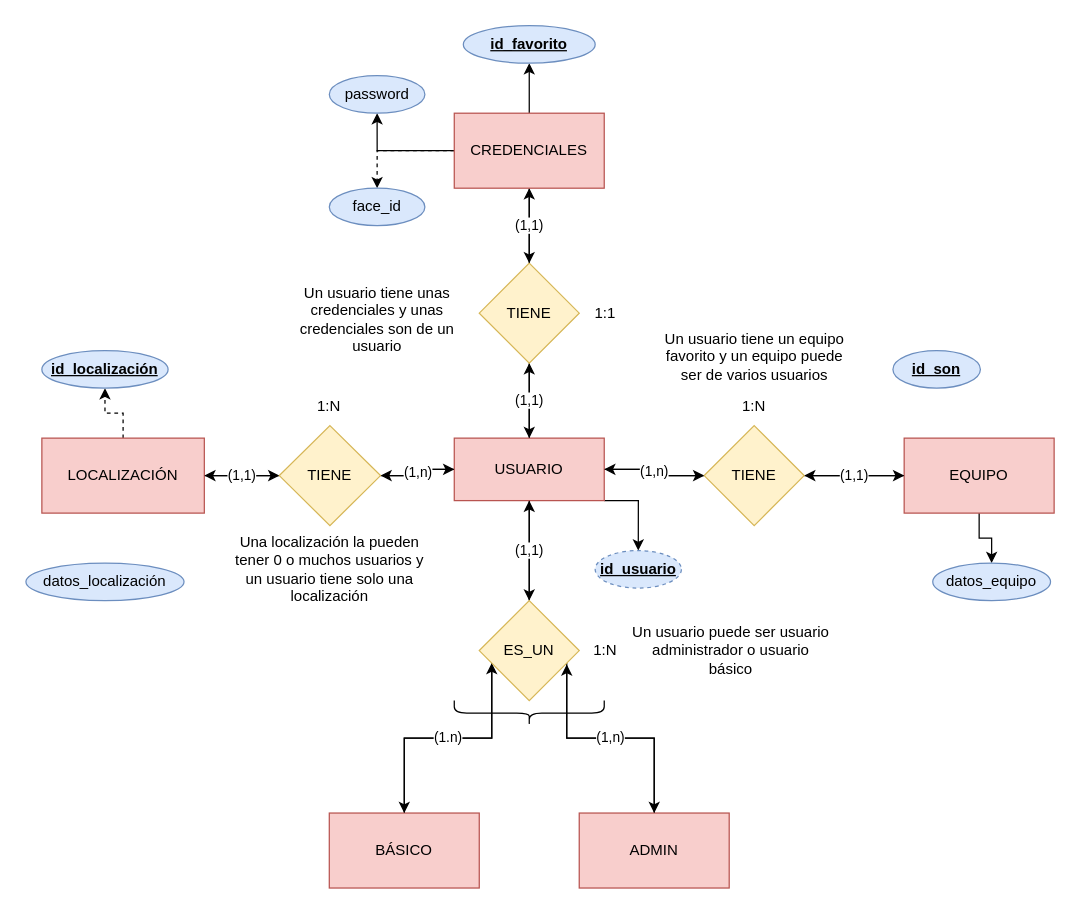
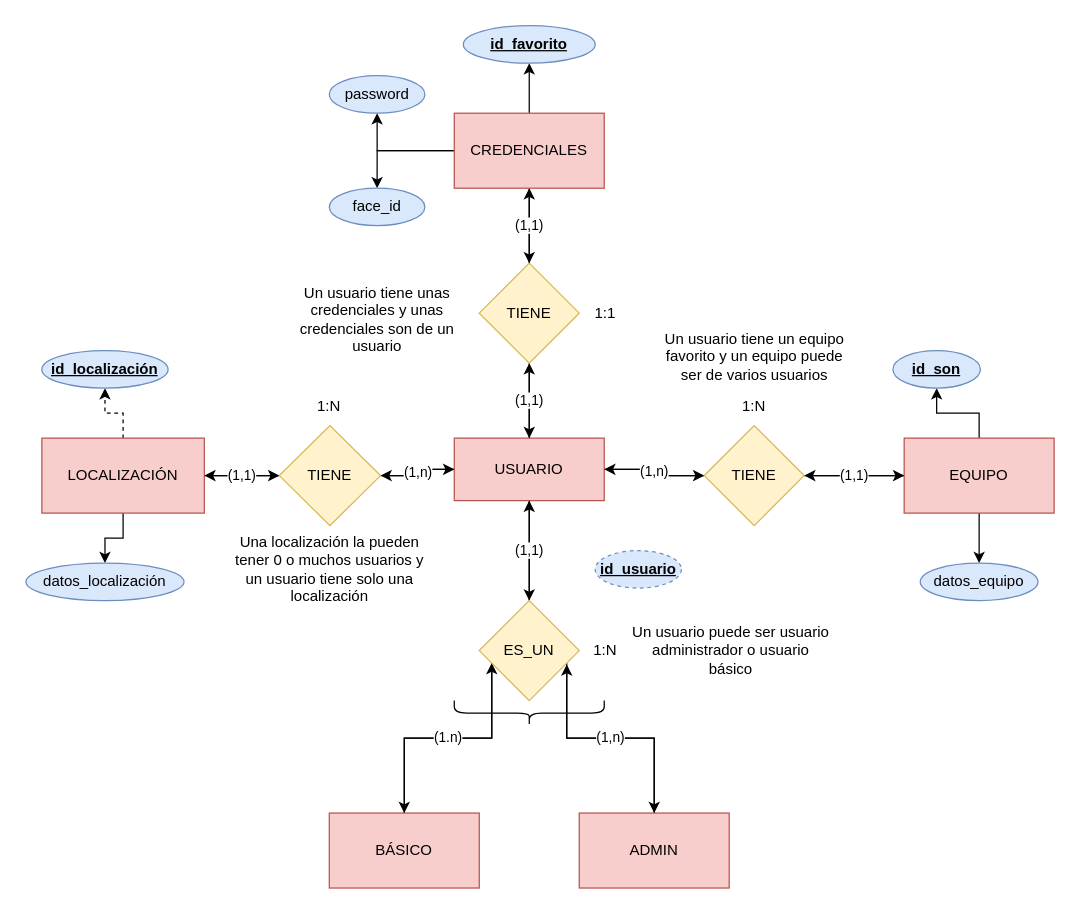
(377, 165) -> (377, 165)
none -> (962, 413)
(638, 505) -> none
none -> (118, 538)
(992, 582) -> (979, 582)
